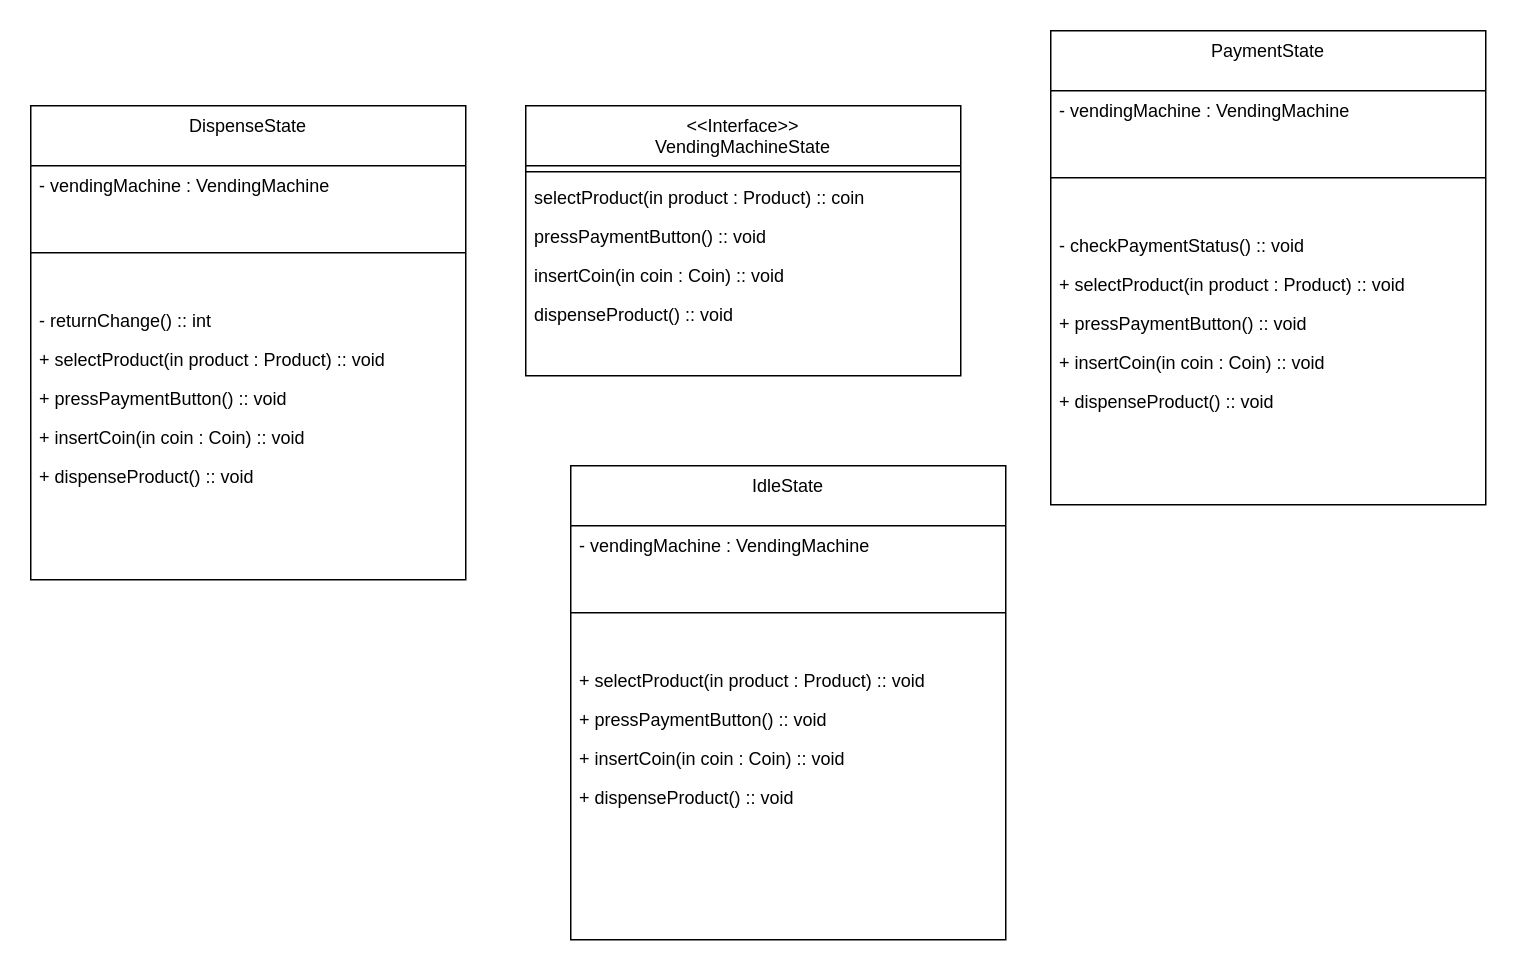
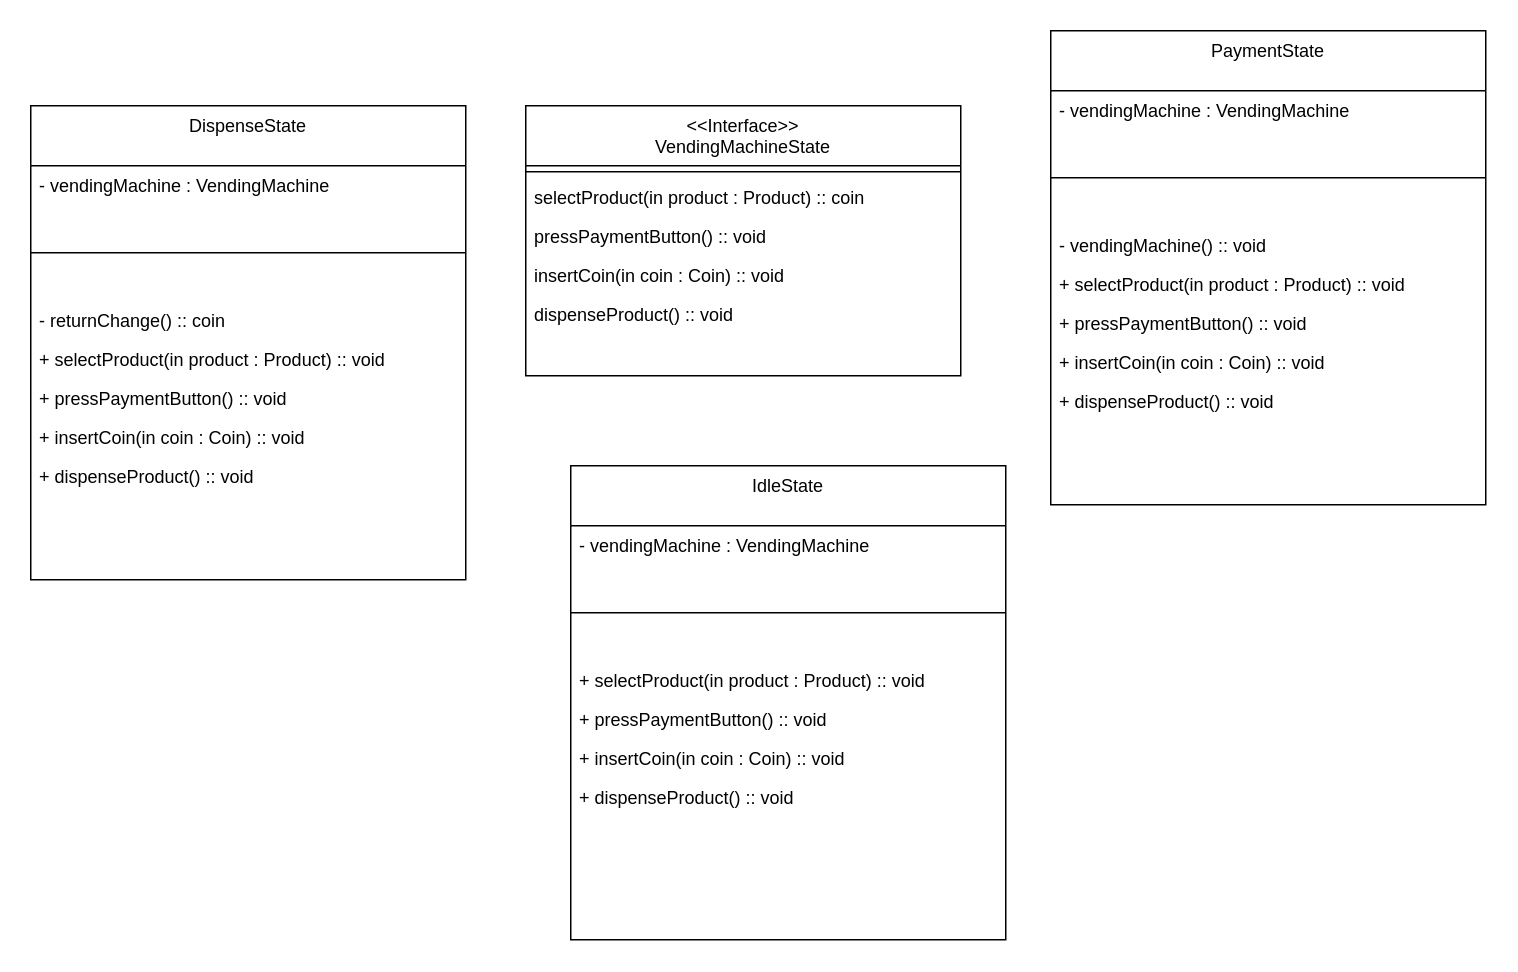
(1196, 246) -> (1171, 246)
(141, 321) -> (146, 321)
